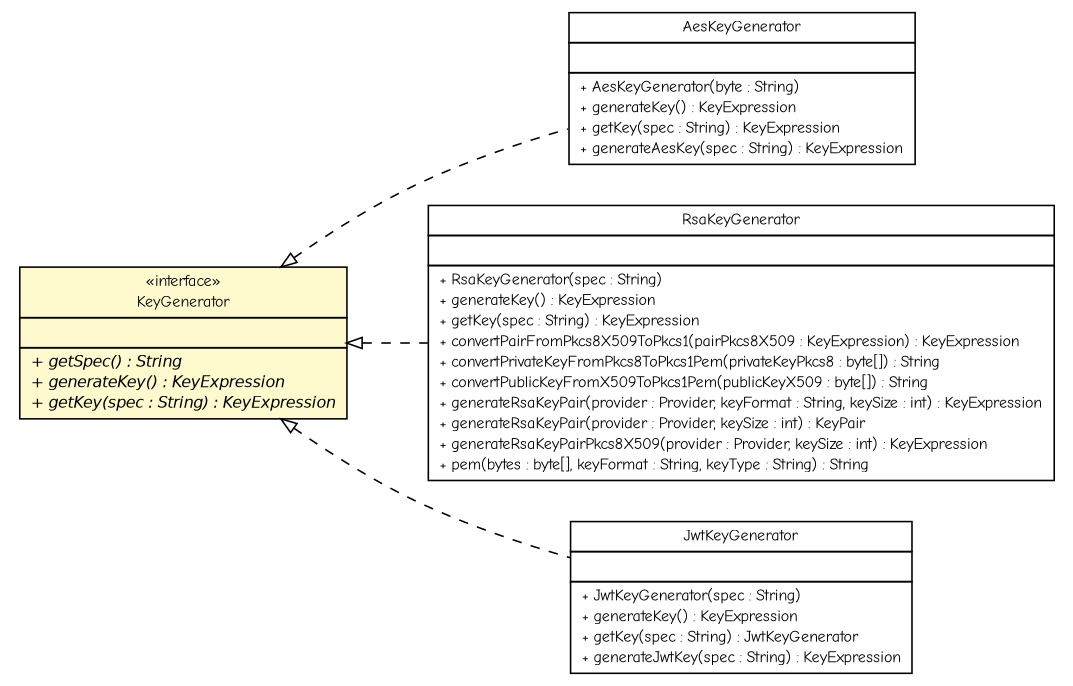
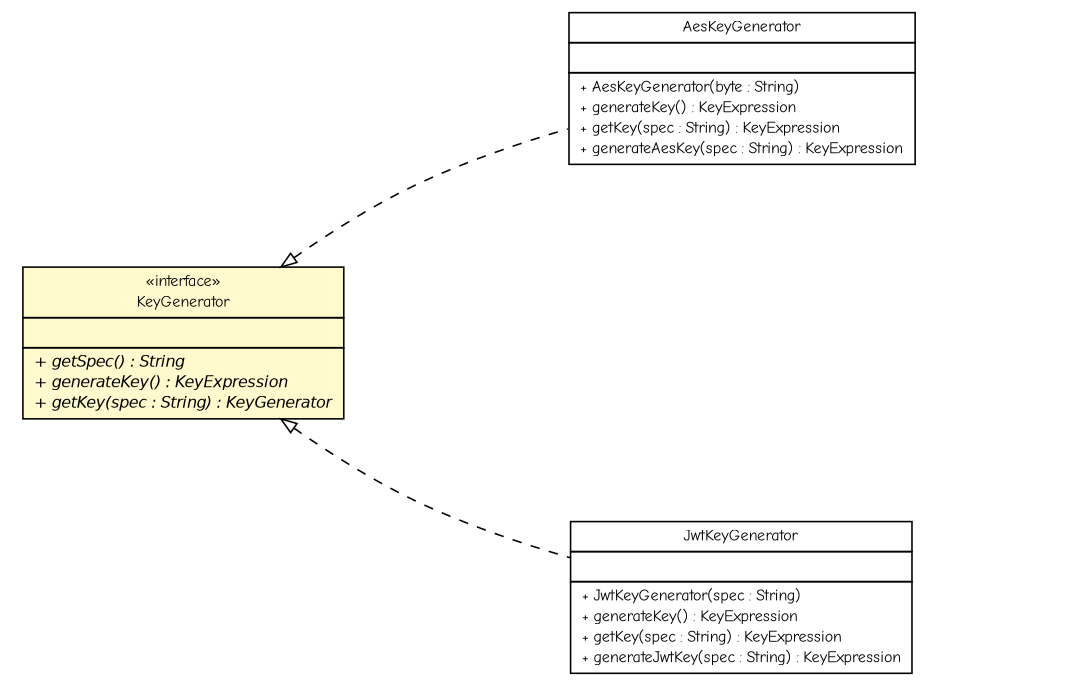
(741, 343) -> none
(183, 403) -> (183, 403)
(720, 637) -> (712, 637)
